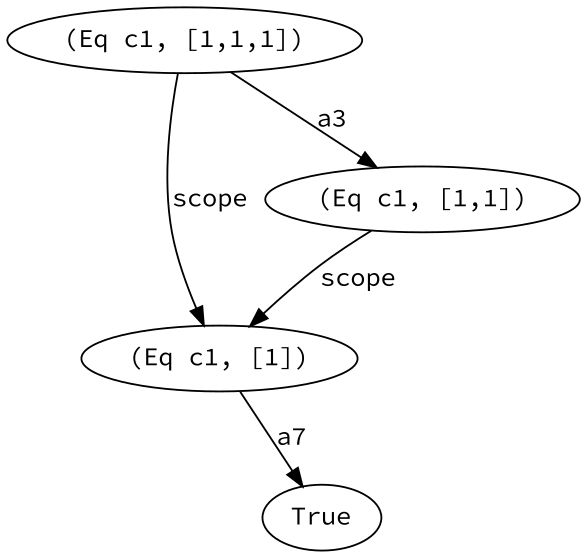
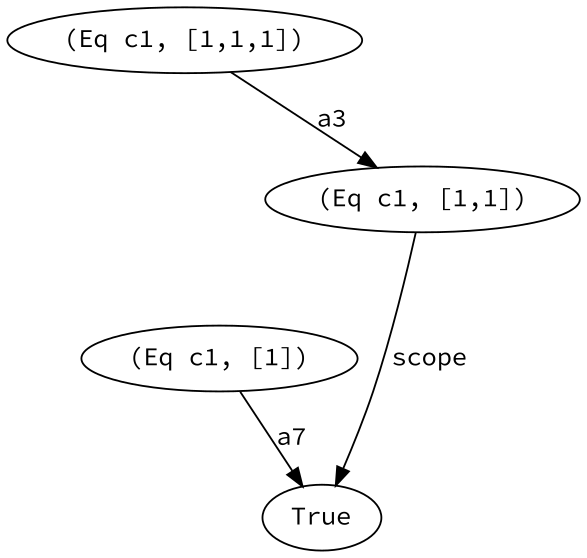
(168, 193) -> none
(315, 269) -> (385, 352)
